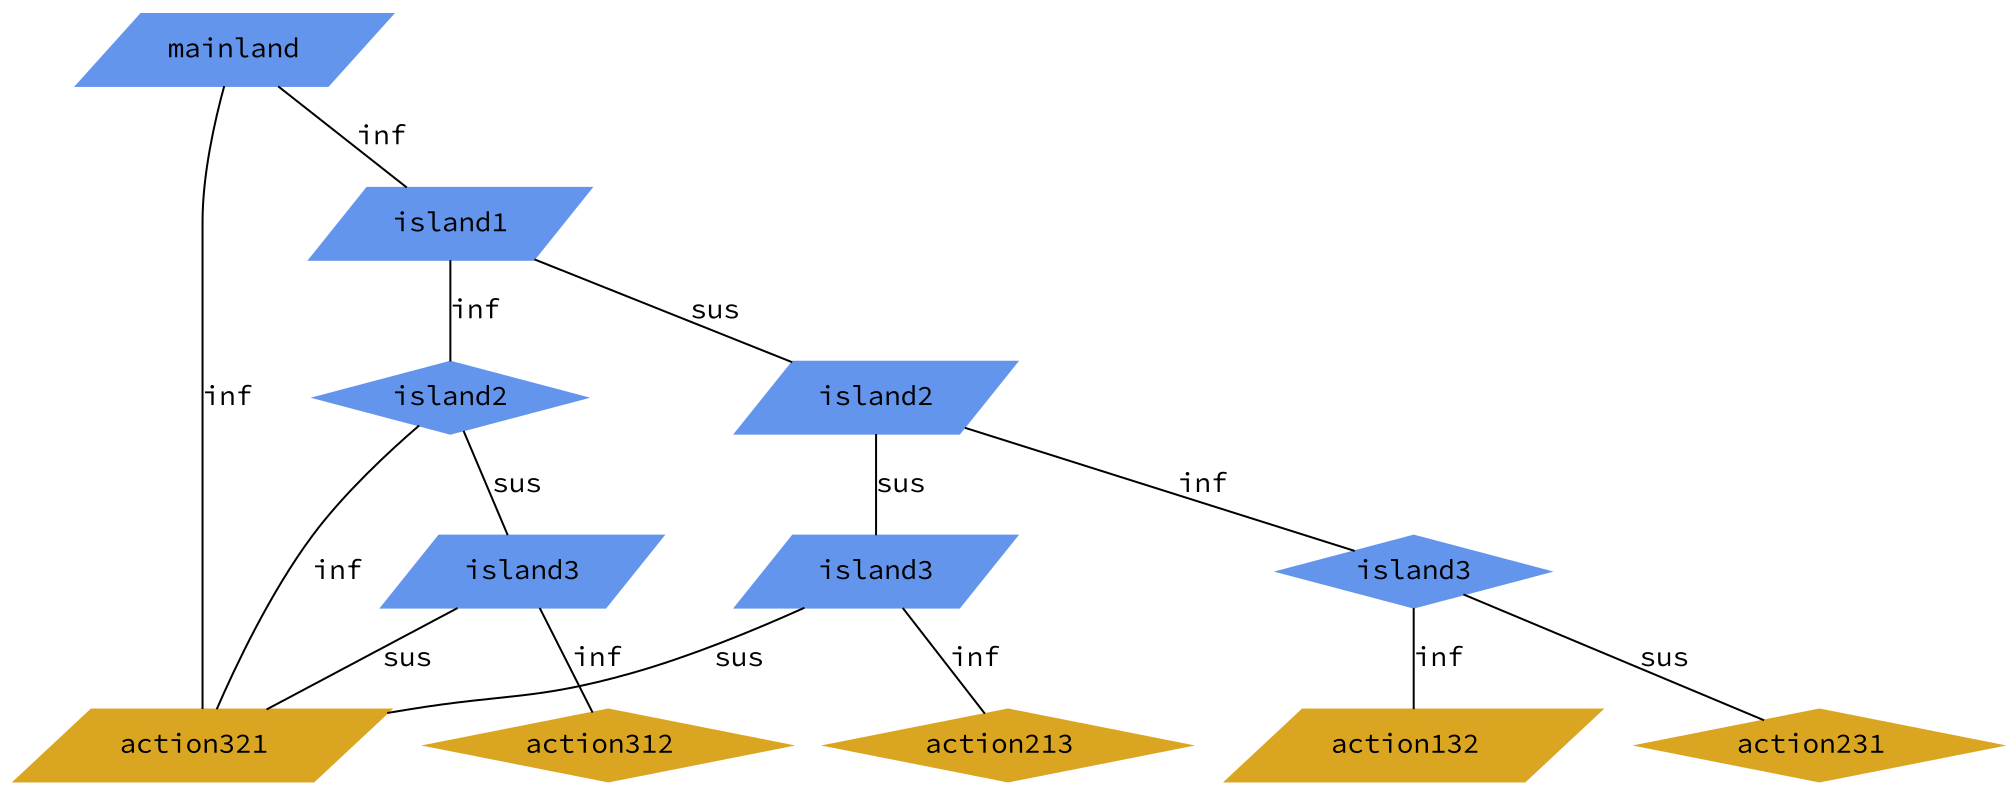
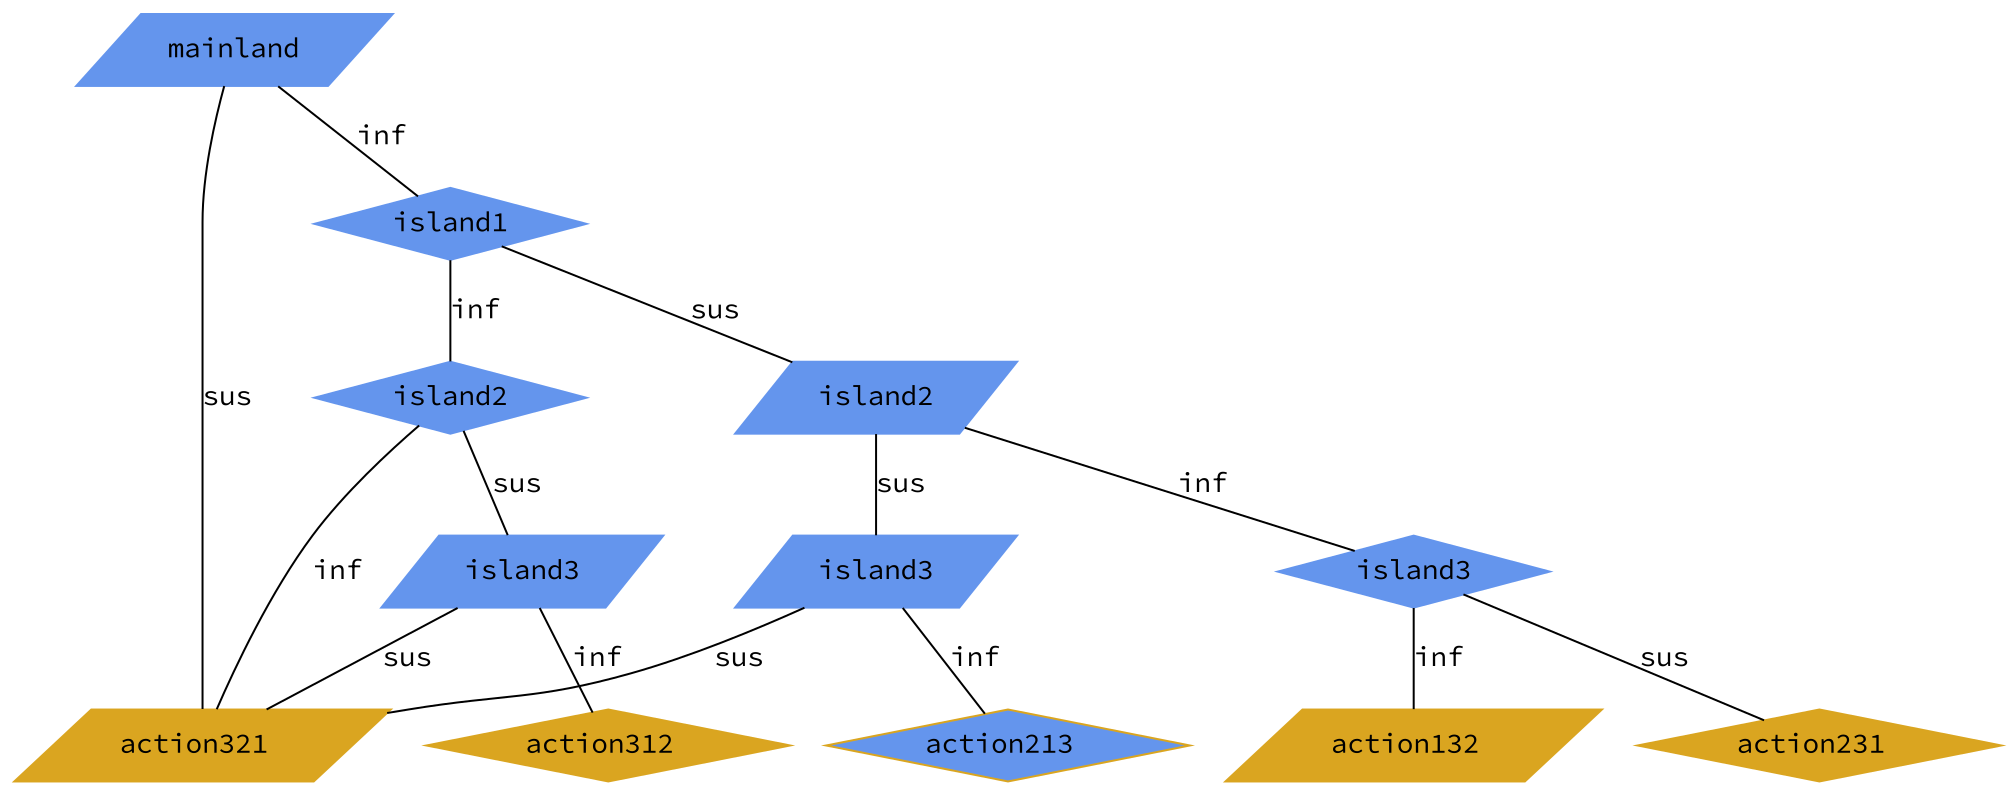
(450, 224) -> (450, 224)
(228, 398) -> (228, 398)
(1008, 745) -> (1008, 745)
